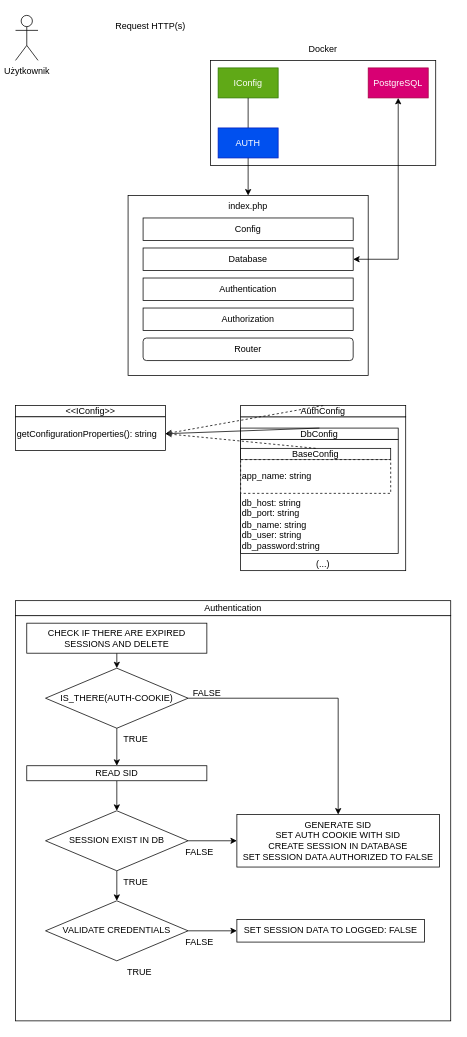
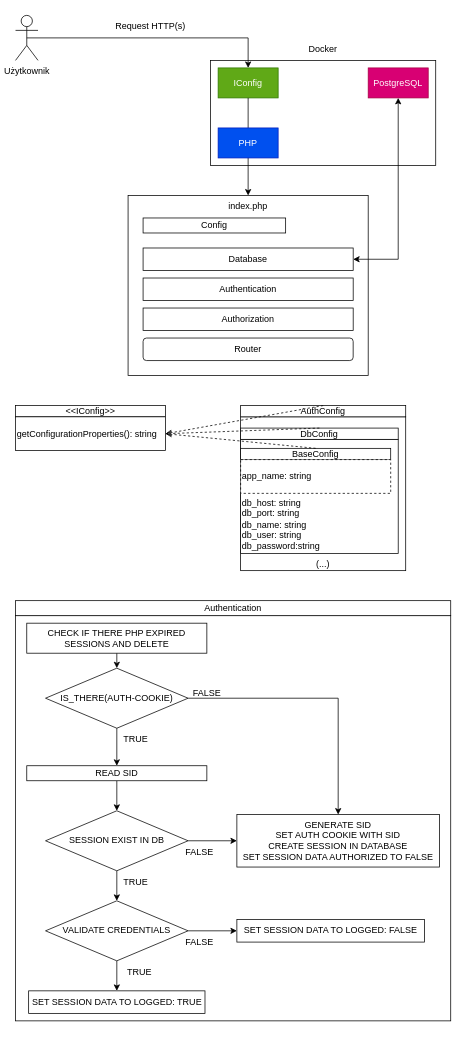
none -> (248, 61)
(248, 143) -> (248, 143)
(248, 229) -> (214, 225)
(237, 431) -> (237, 431)
(117, 638) -> (117, 638)
none -> (117, 972)
none -> (117, 1002)
